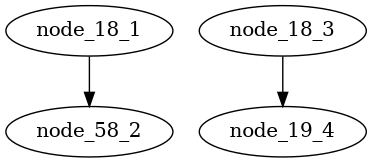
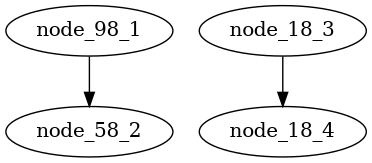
(89, 31) -> (89, 31)
(283, 132) -> (283, 132)
